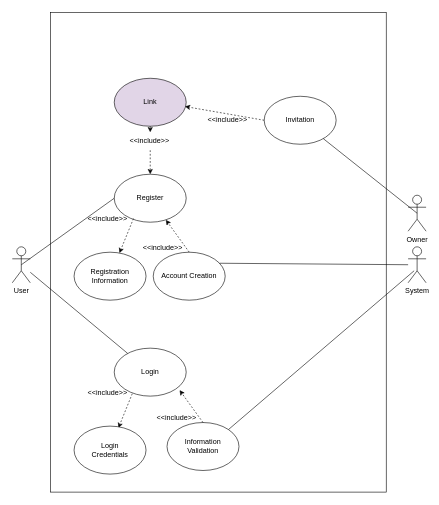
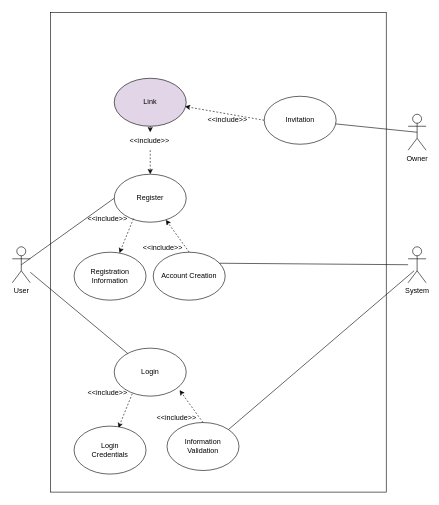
(417, 213) -> (417, 132)
